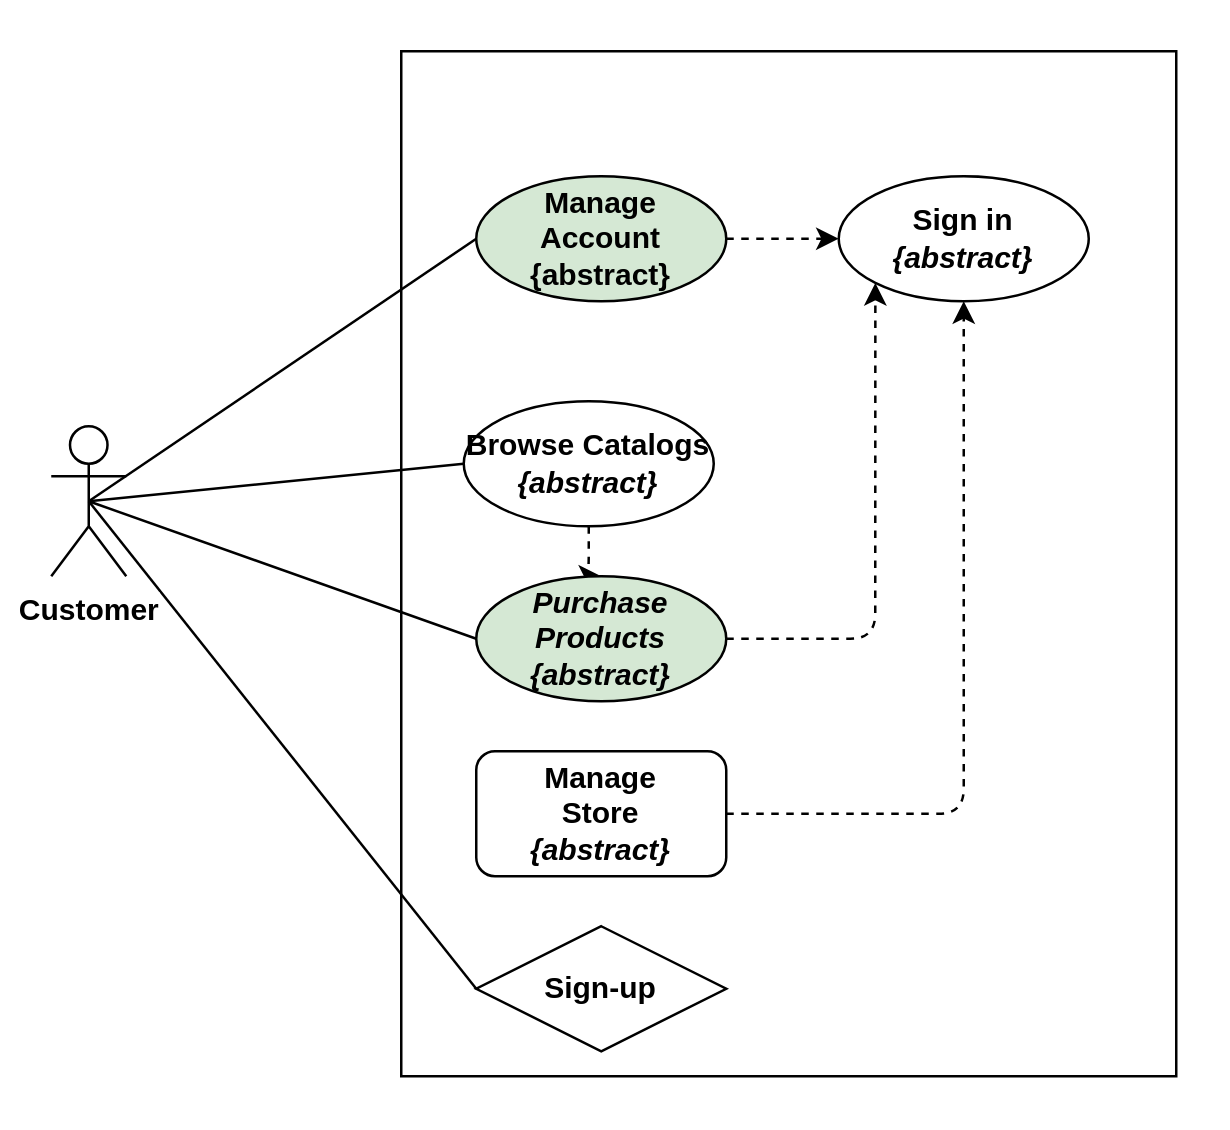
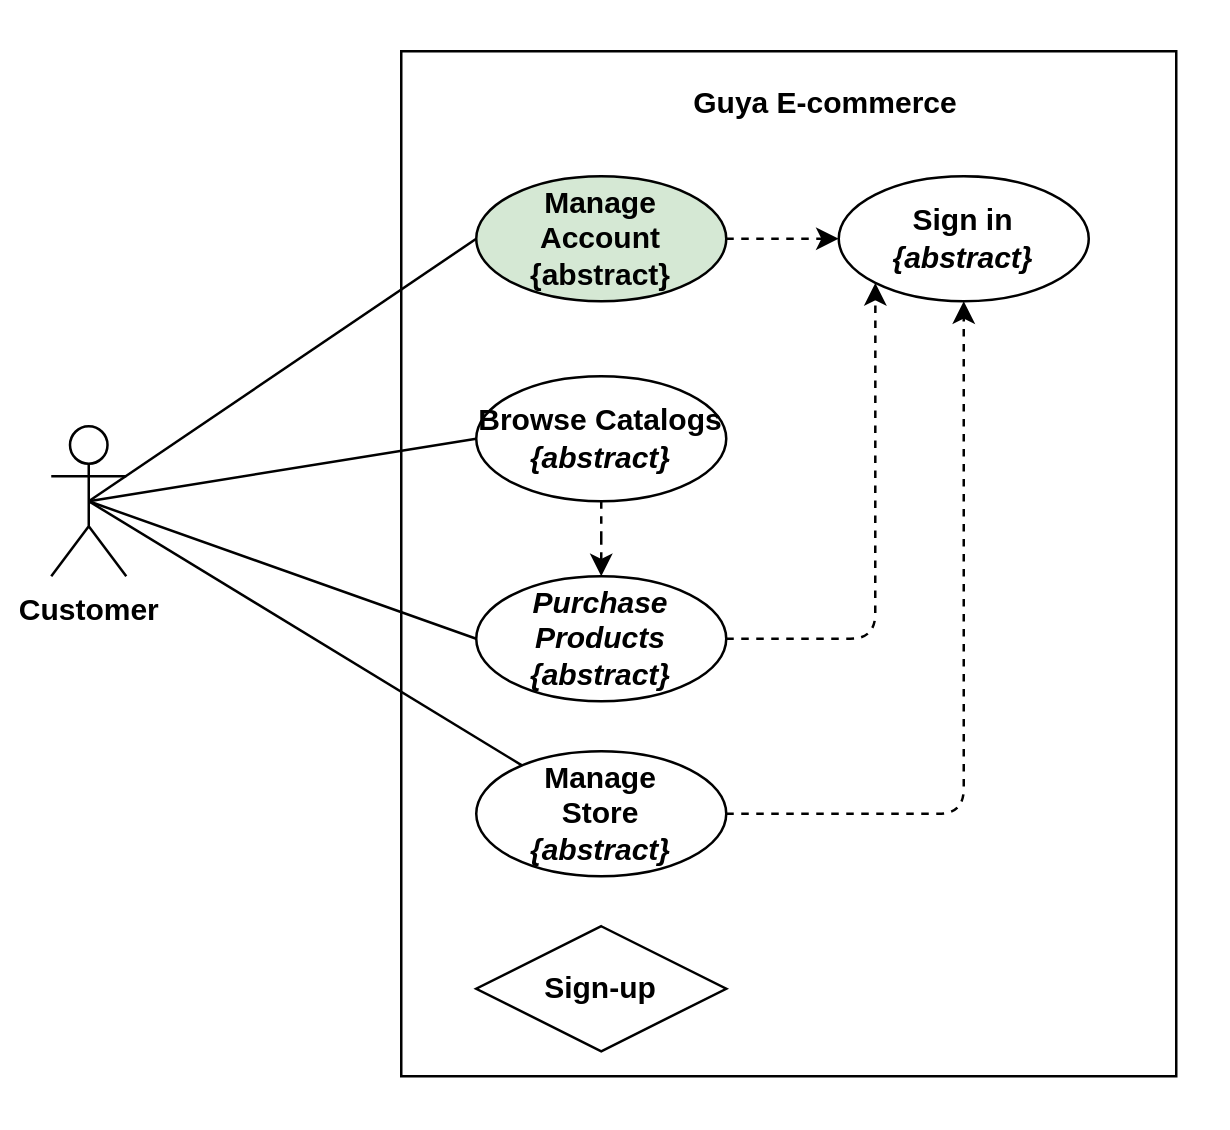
none -> (826, 103)
(589, 464) -> (601, 439)
(601, 639) -> (601, 639)
(288, 752) -> (313, 638)
(601, 814) -> (601, 814)
